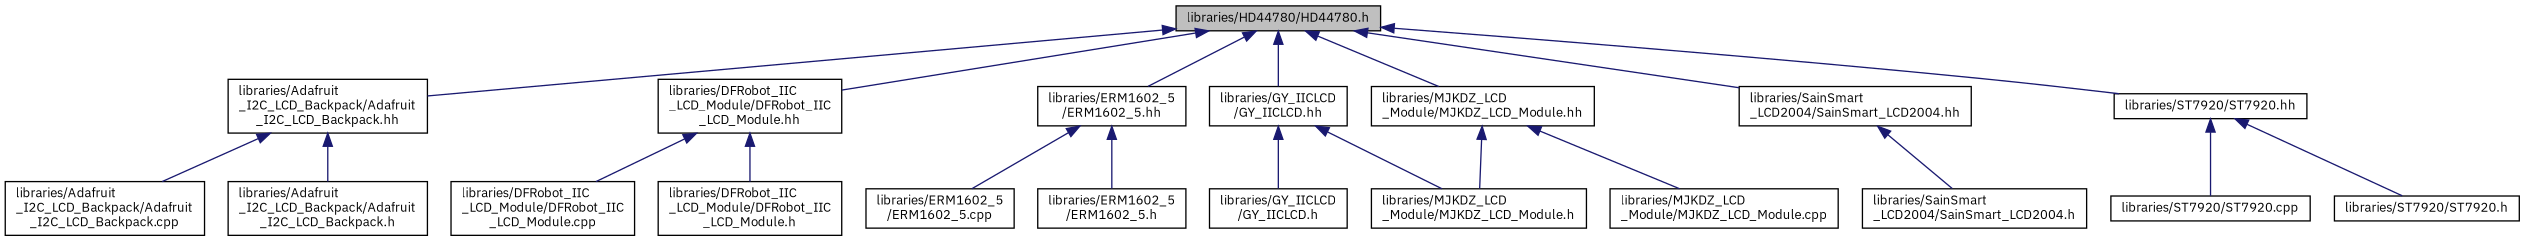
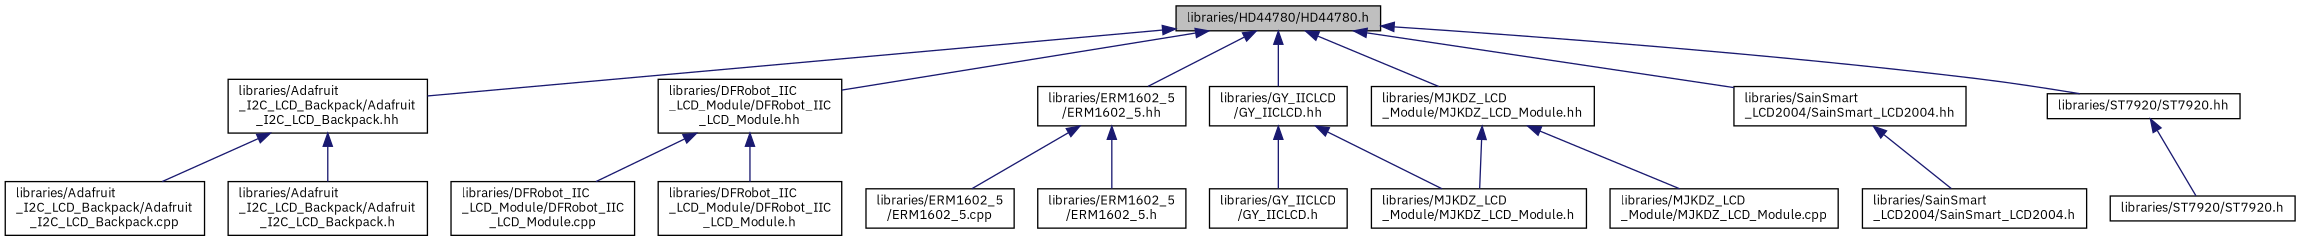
(2211, 208) -> none
